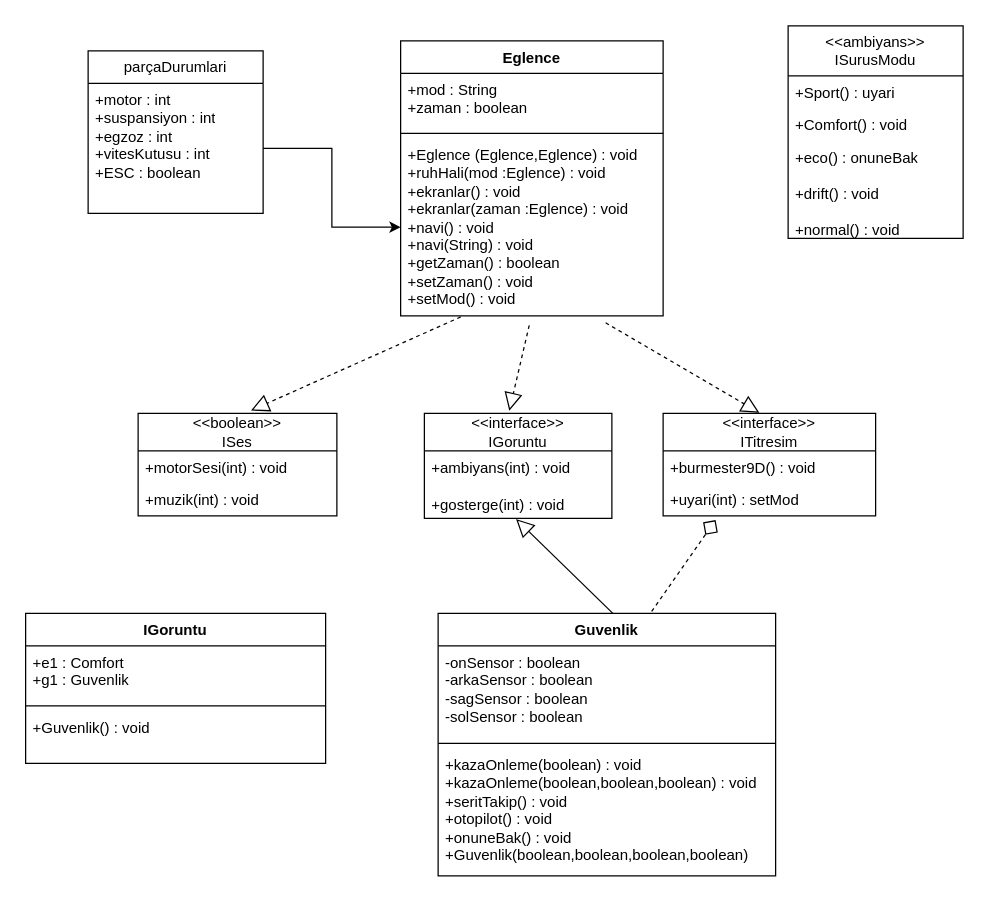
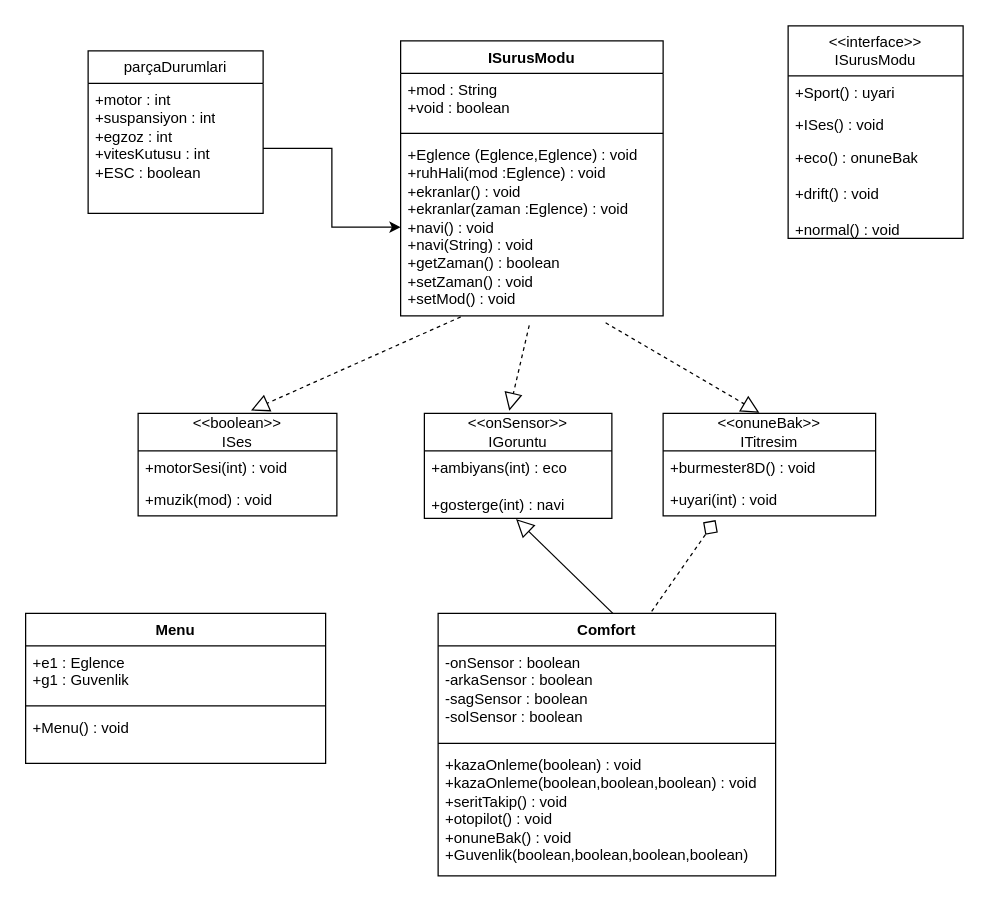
(876, 51) -> (876, 51)
(532, 58) -> (532, 58)
(468, 100) -> (461, 100)
(859, 126) -> (847, 126)
(518, 432) -> (518, 432)
(769, 432) -> (769, 432)
(508, 468) -> (506, 468)
(751, 468) -> (751, 468)
(210, 501) -> (211, 501)
(745, 501) -> (735, 501)
(510, 506) -> (510, 506)
(176, 631) -> (176, 631)
(607, 631) -> (607, 631)
(82, 672) -> (82, 672)
(97, 728) -> (84, 728)
